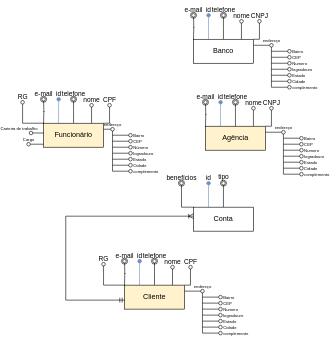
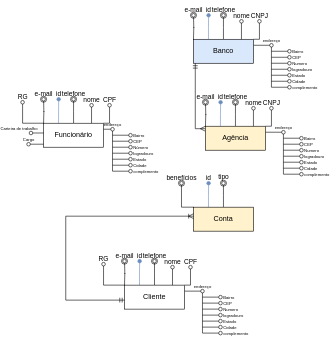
(224, 51) -> (224, 51)
none -> (195, 101)
(74, 135) -> (74, 135)
(224, 219) -> (224, 219)
(155, 297) -> (155, 297)
